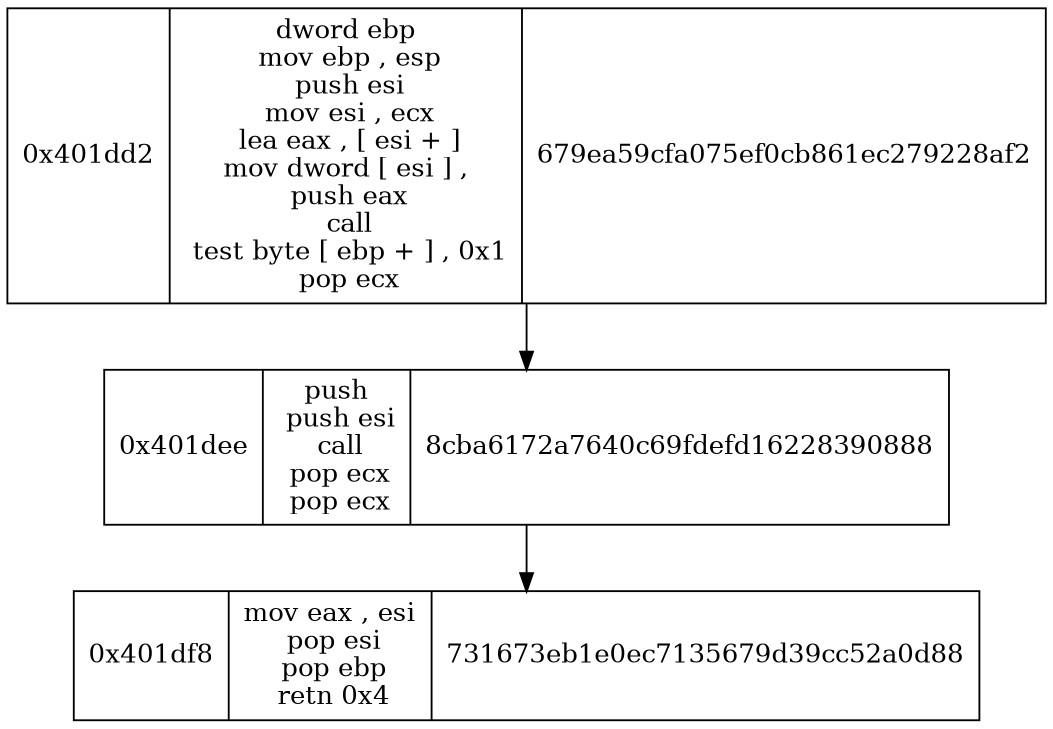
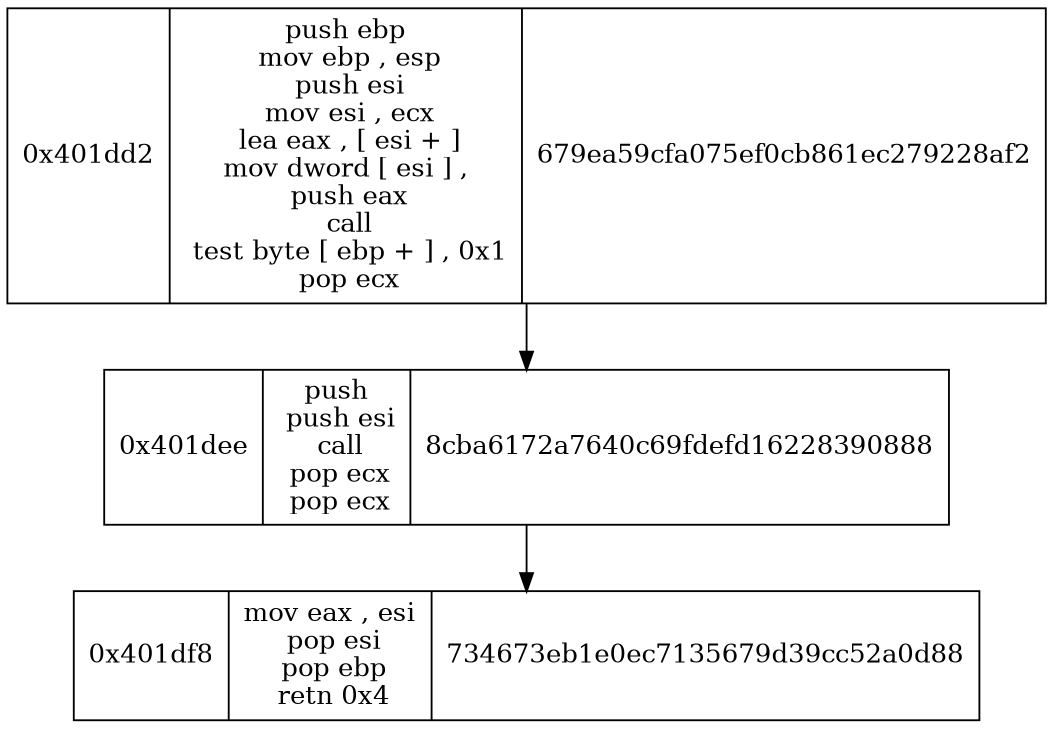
(346, 30) -> (346, 30)
(706, 655) -> (706, 655)
